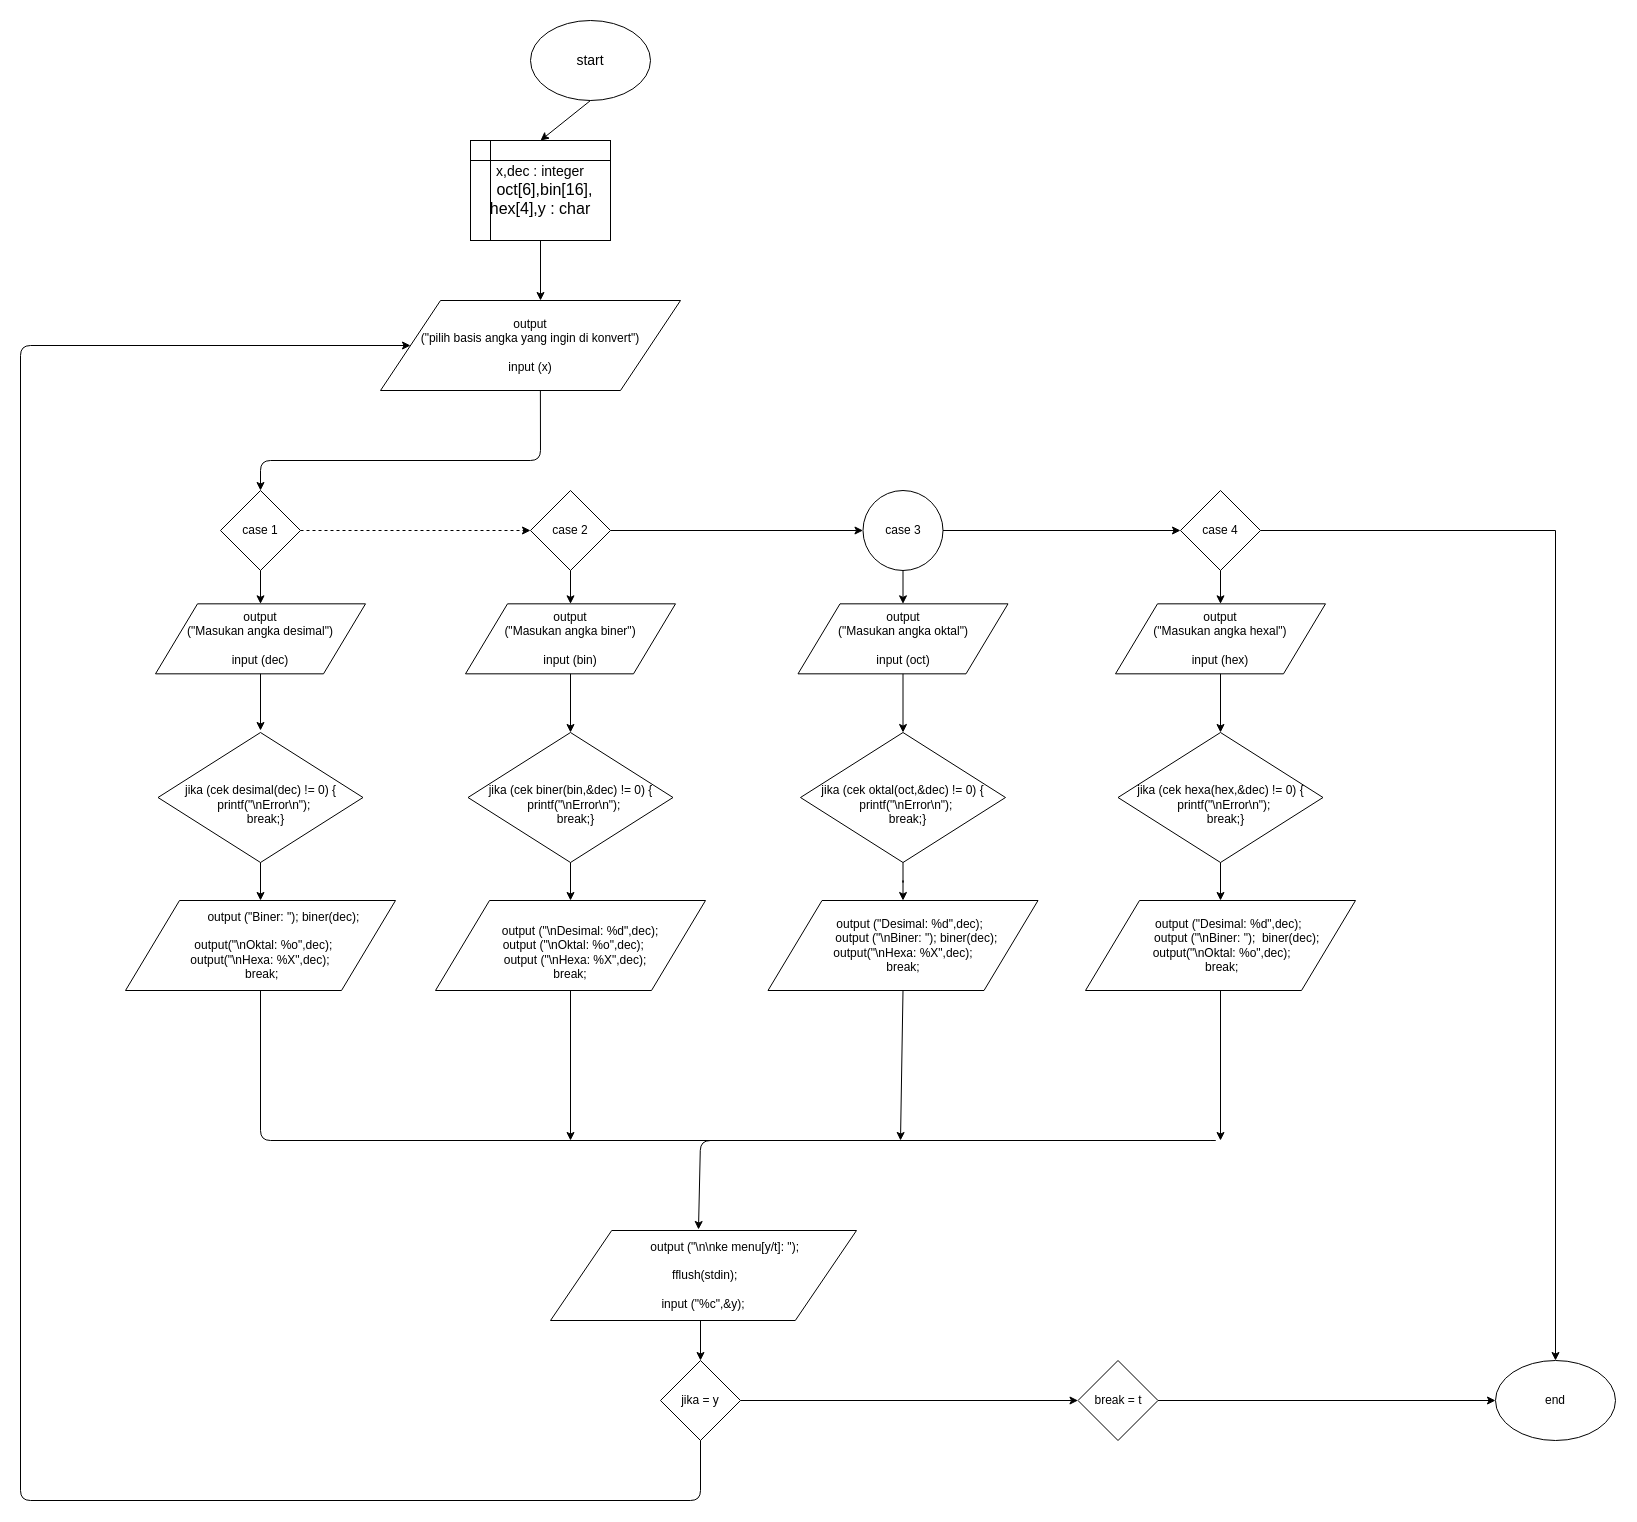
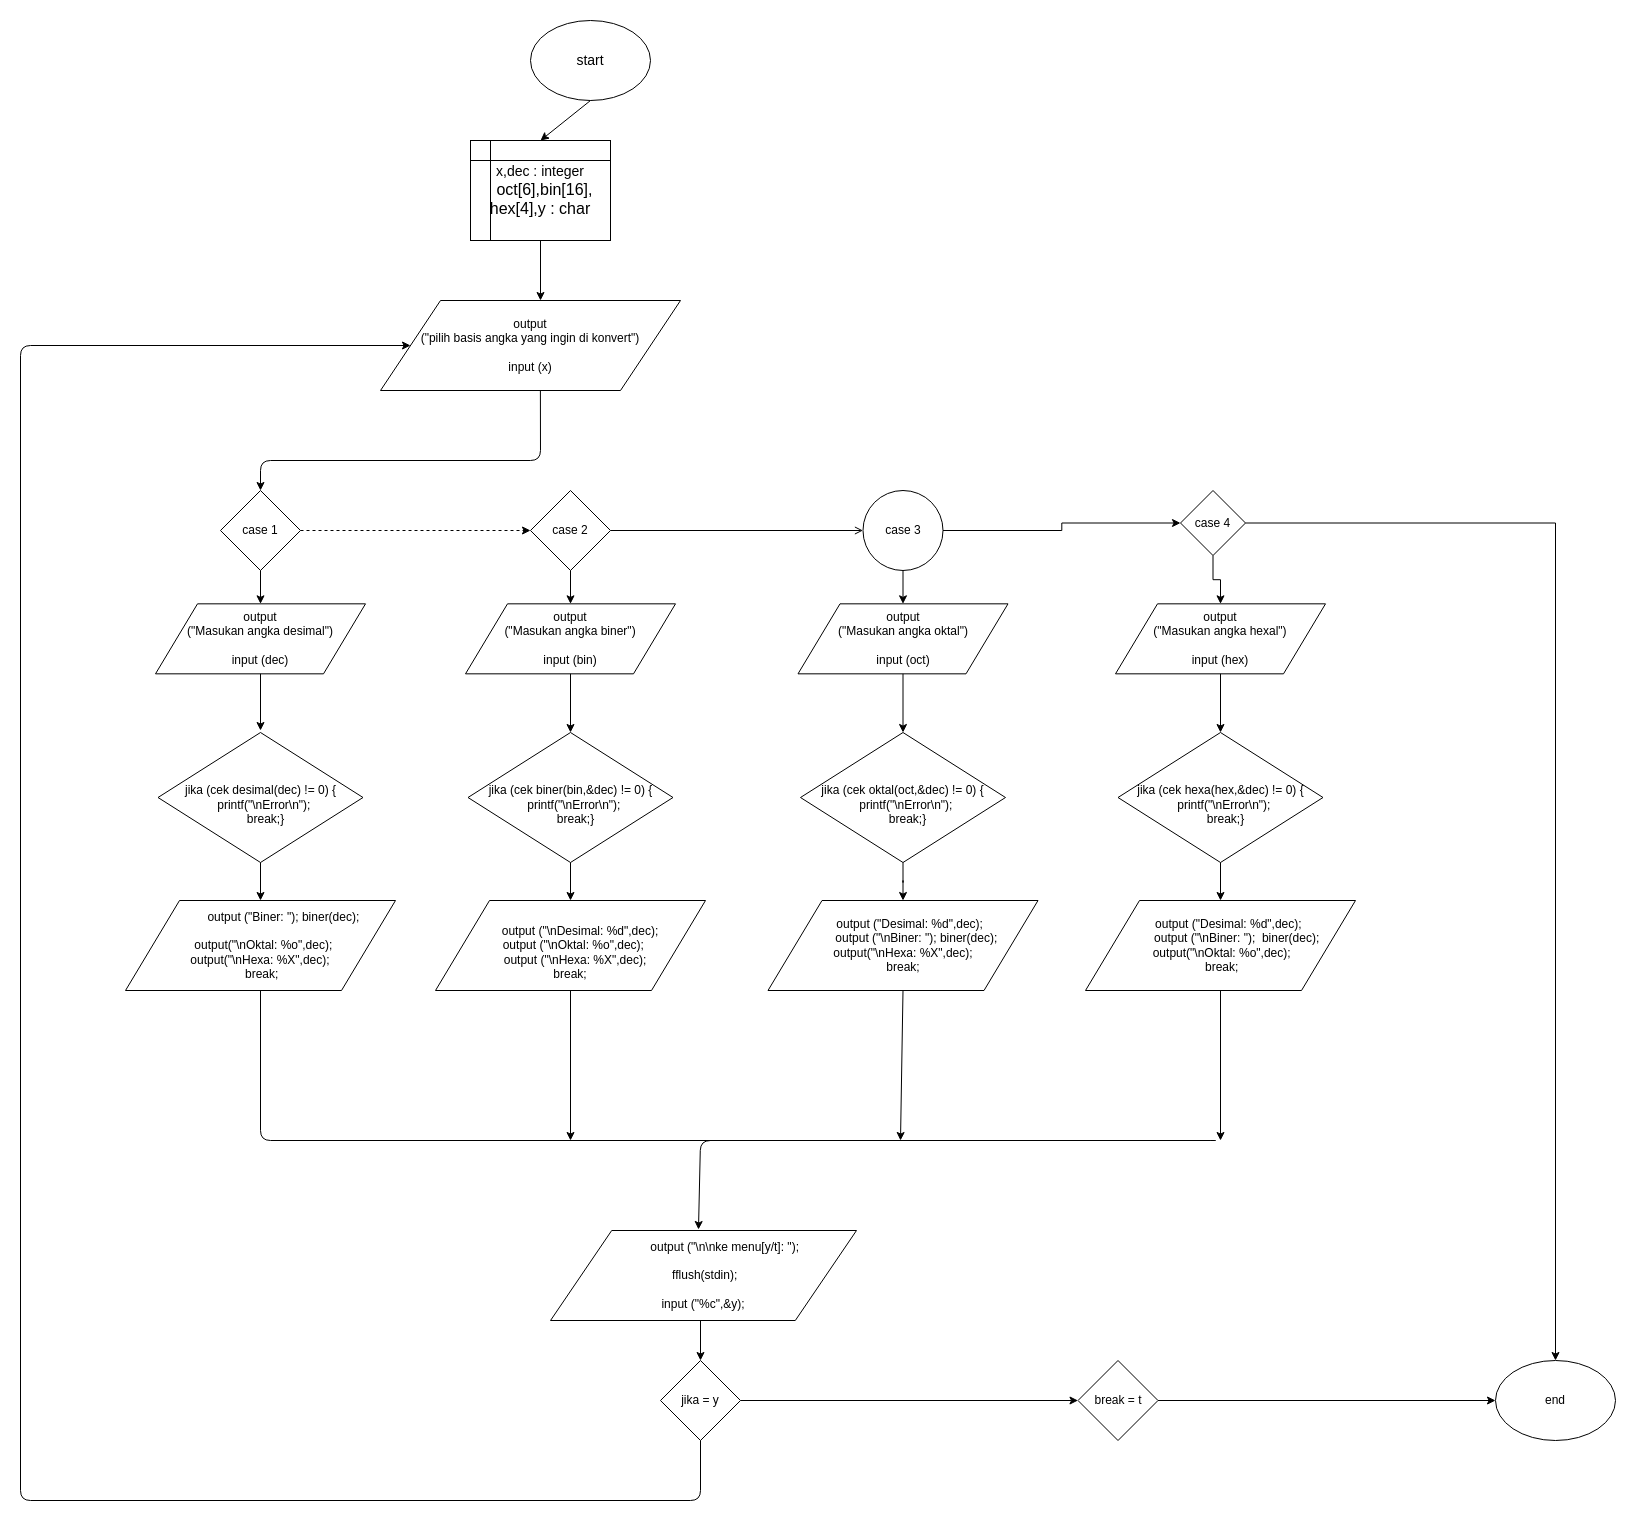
(855, 531) -> (856, 531)
(1221, 531) -> (1213, 523)
